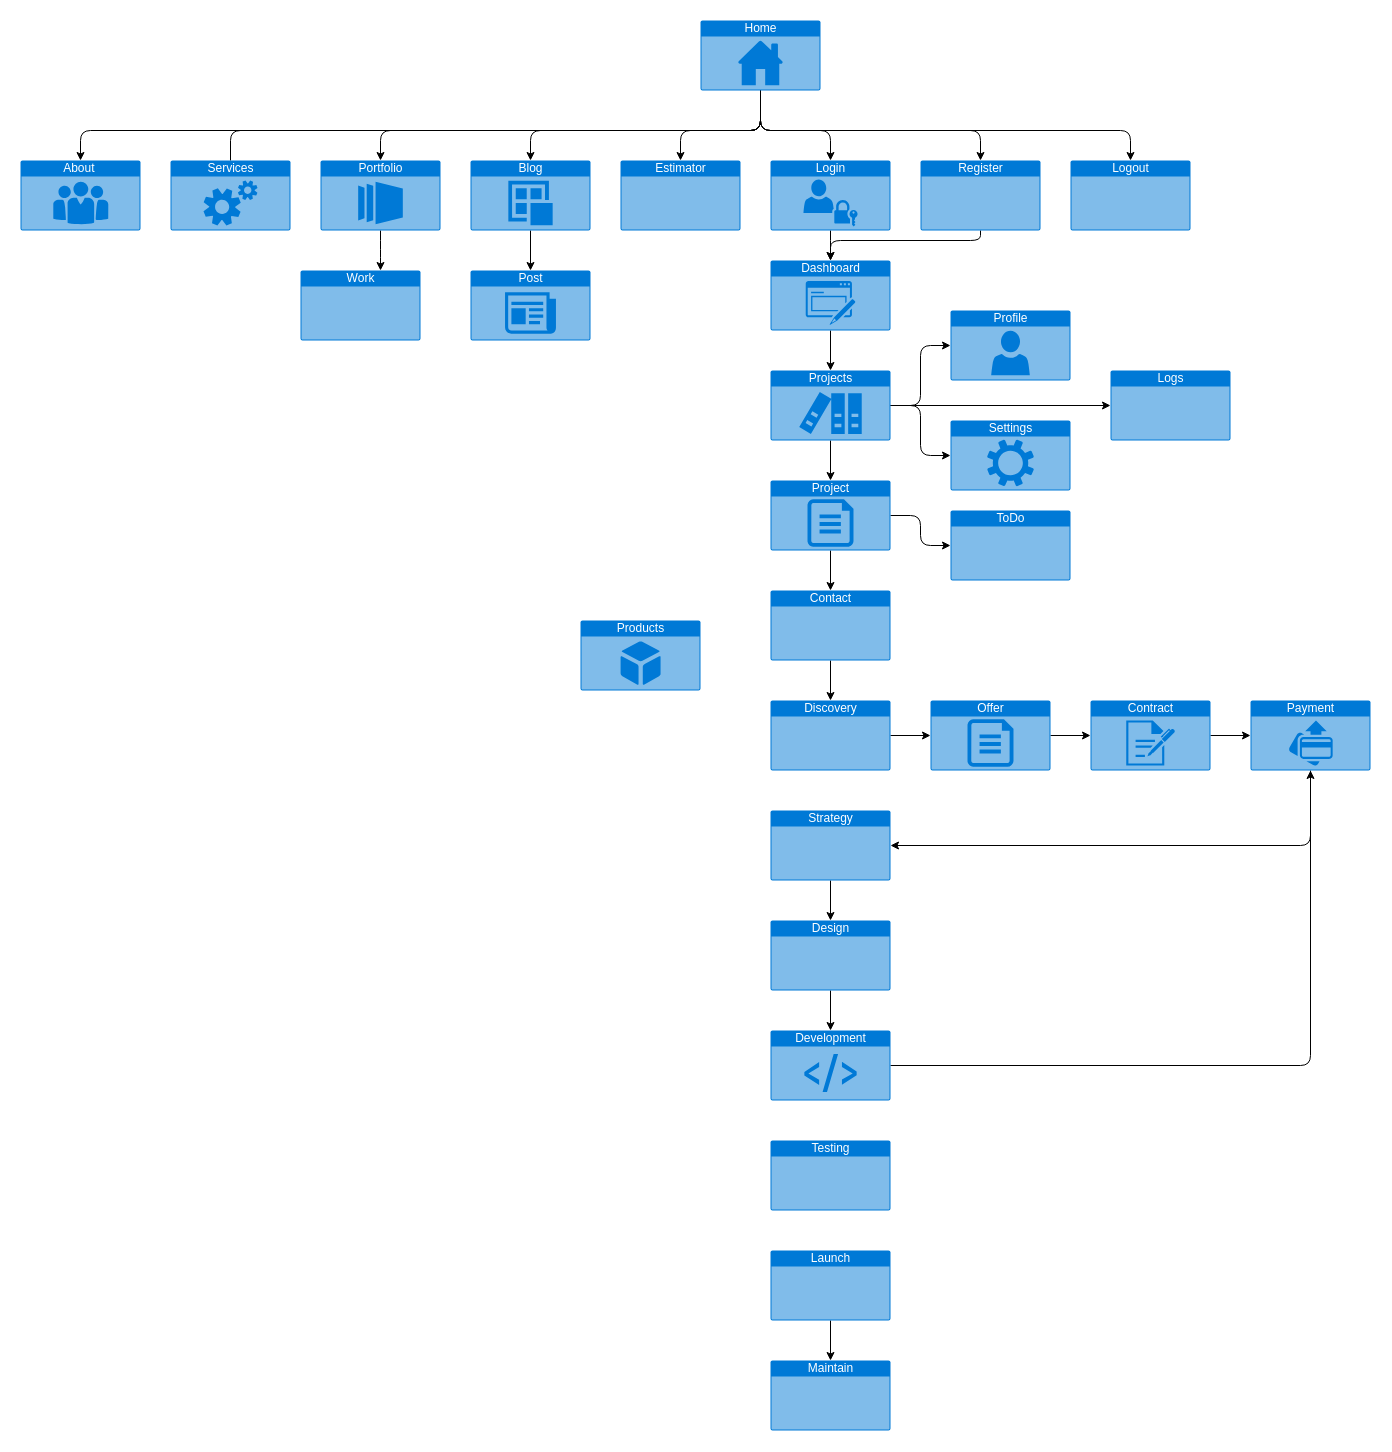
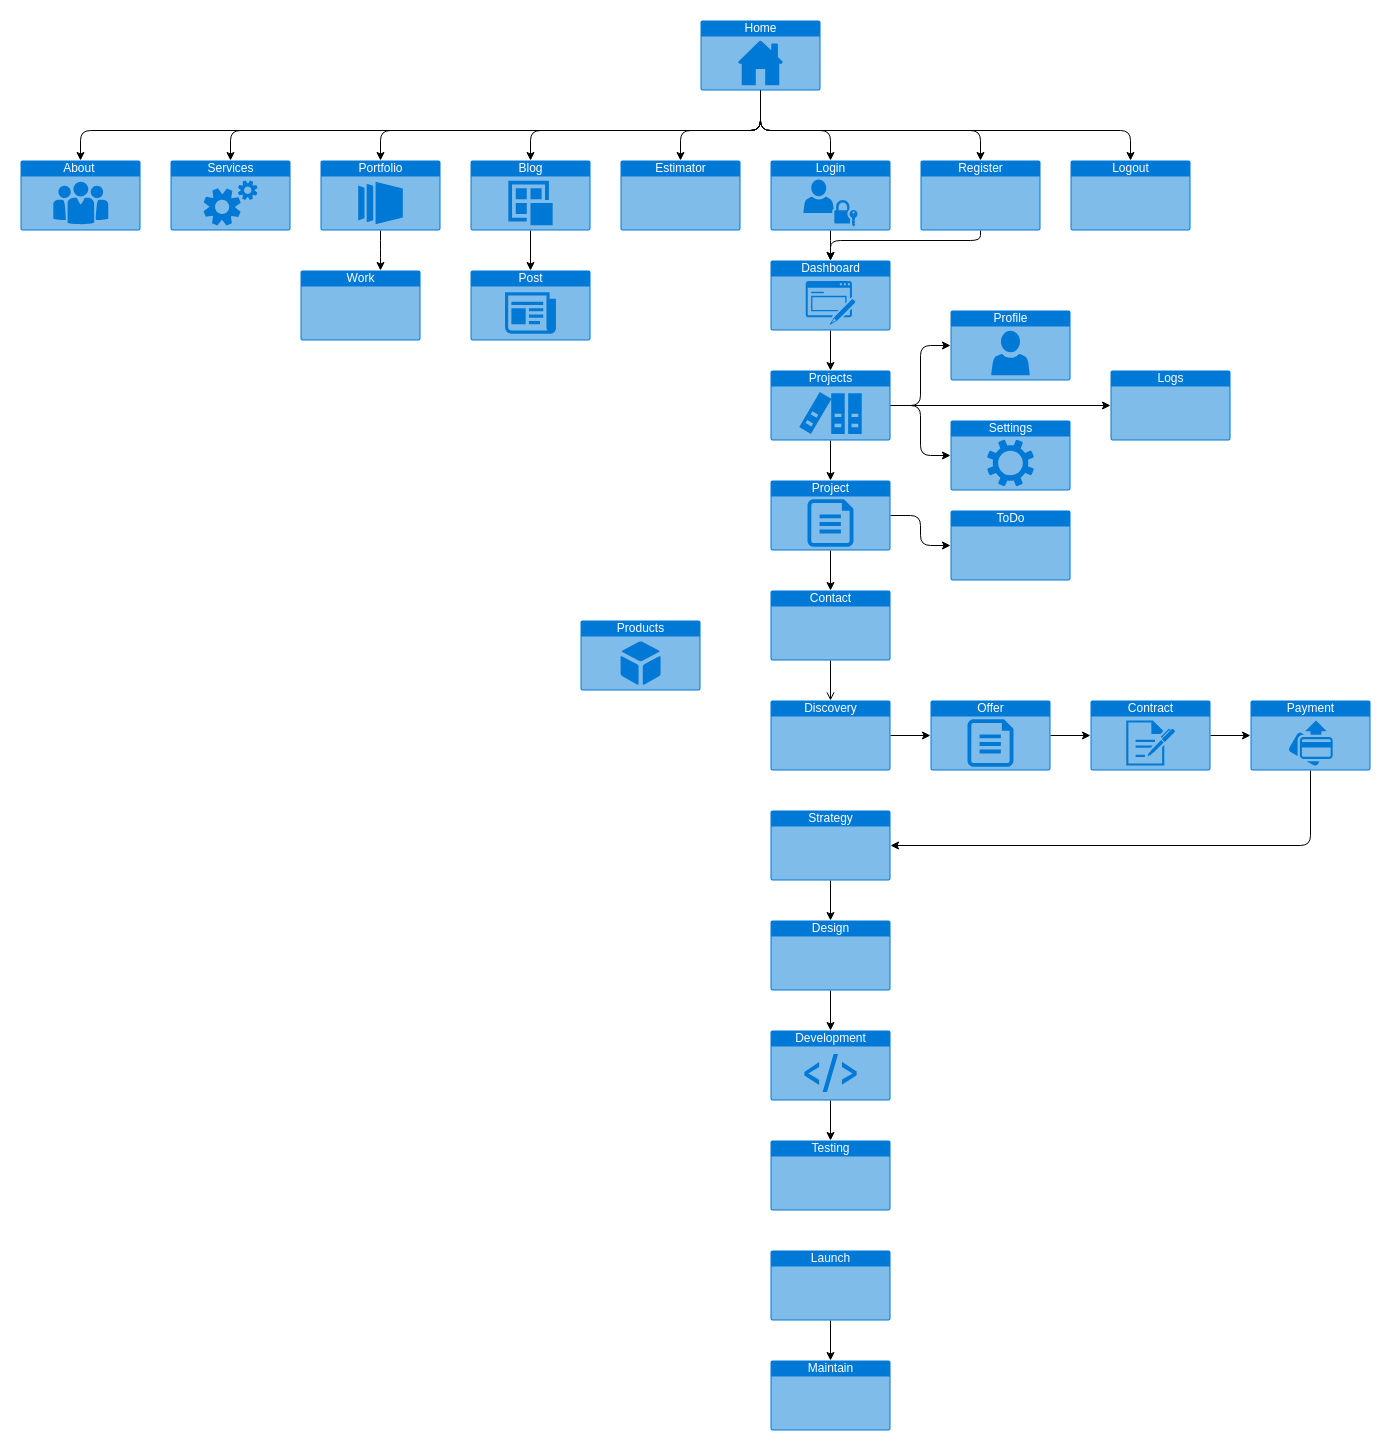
(231, 155) -> (231, 152)
(831, 692) -> (831, 694)
(1207, 1066) -> (831, 1117)
